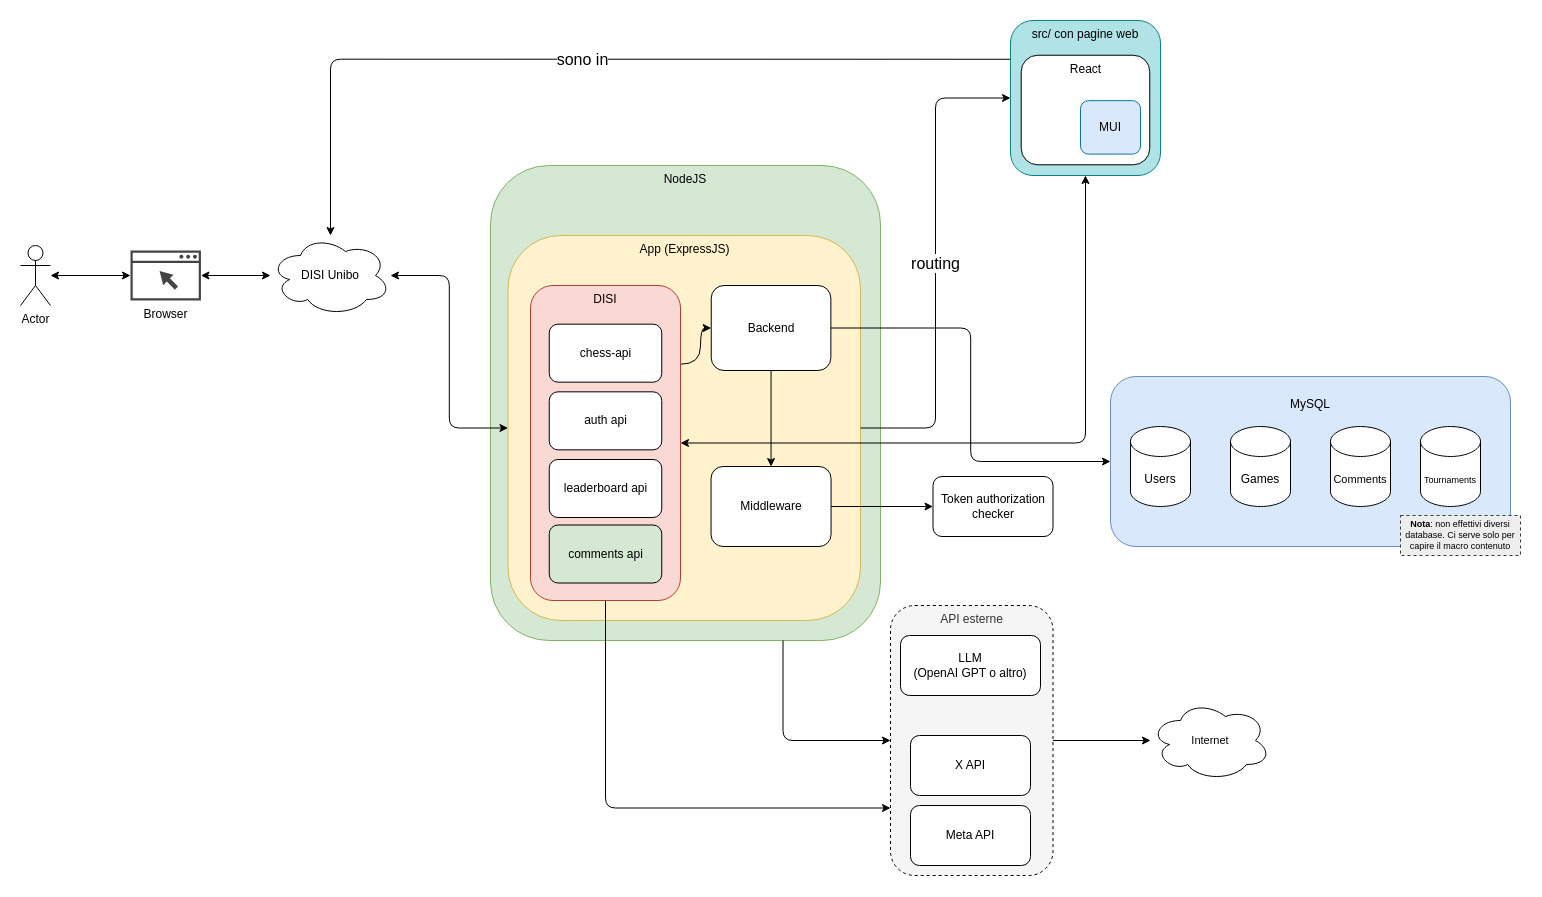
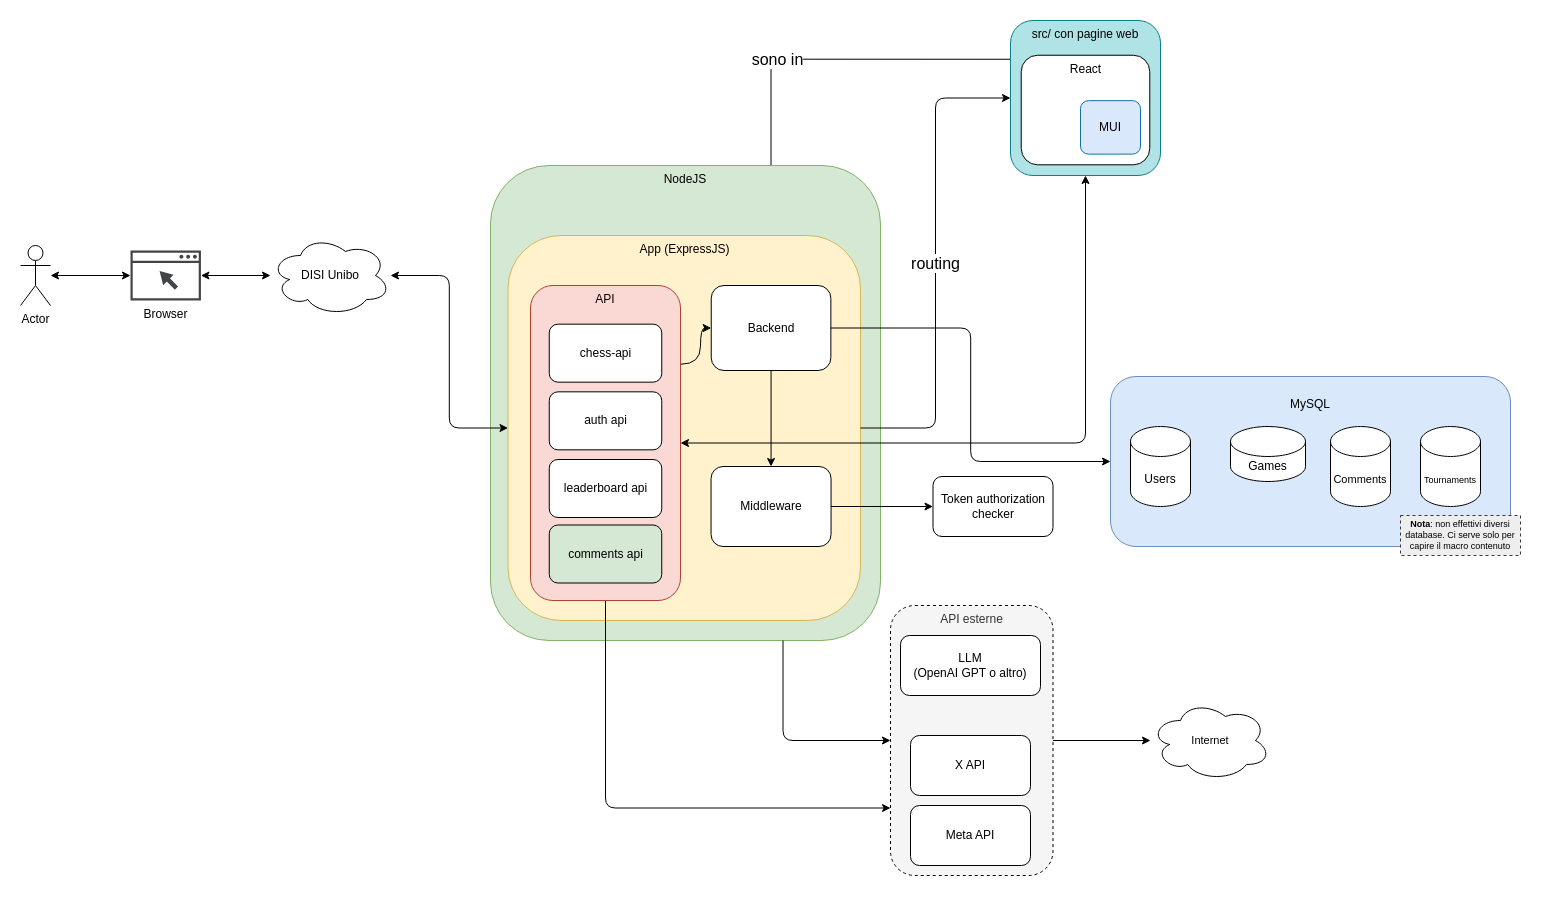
(488, 59) -> (771, 101)
(606, 300) -> (606, 300)
(1261, 467) -> (1268, 454)
